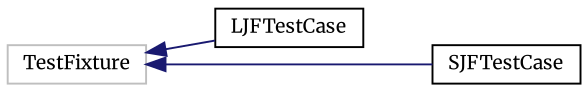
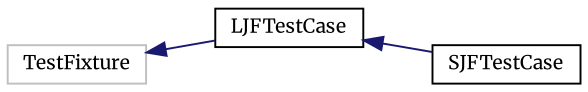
(299, 64) -> (408, 48)
